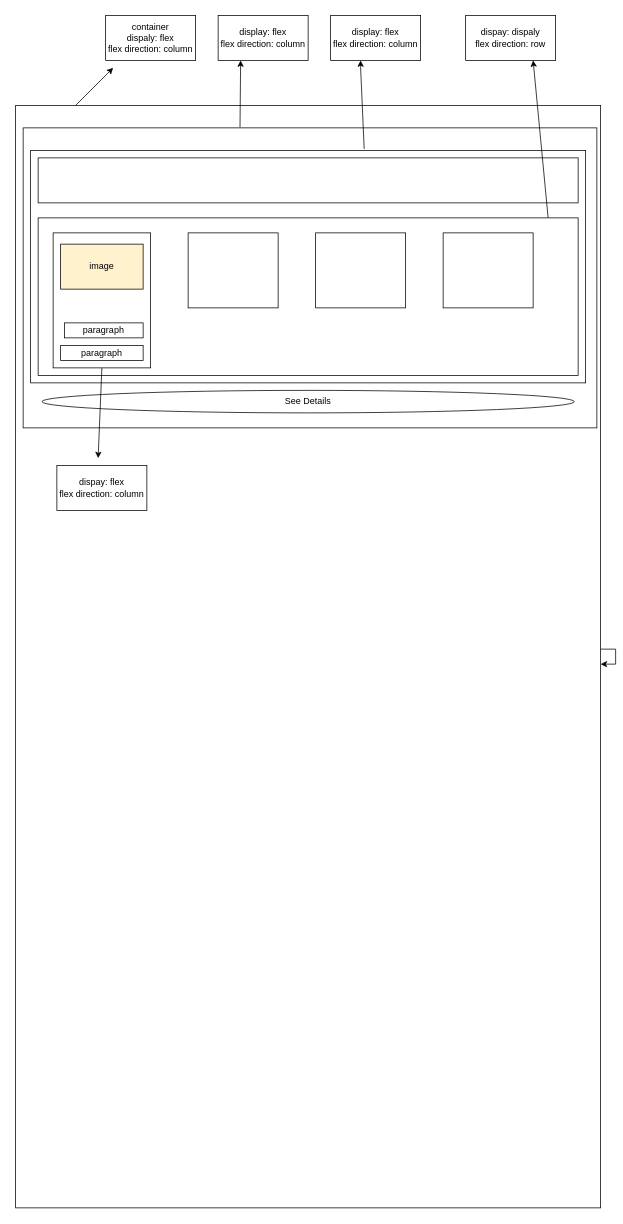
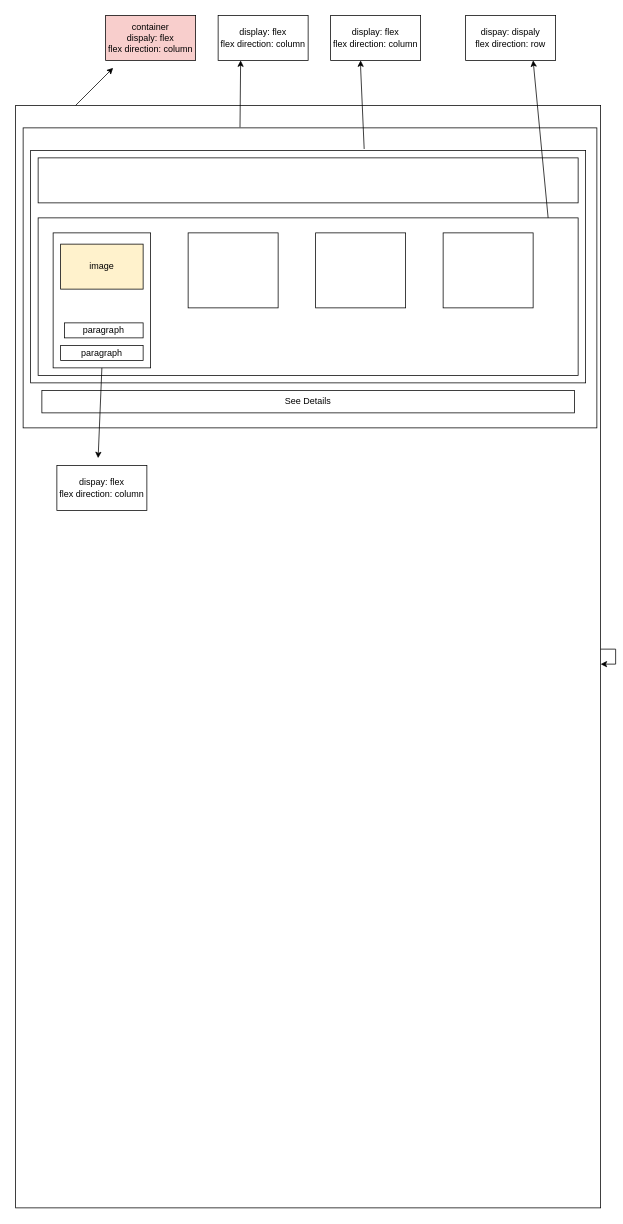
(150, 38) -> (150, 38)
(308, 402) -> (308, 402)
